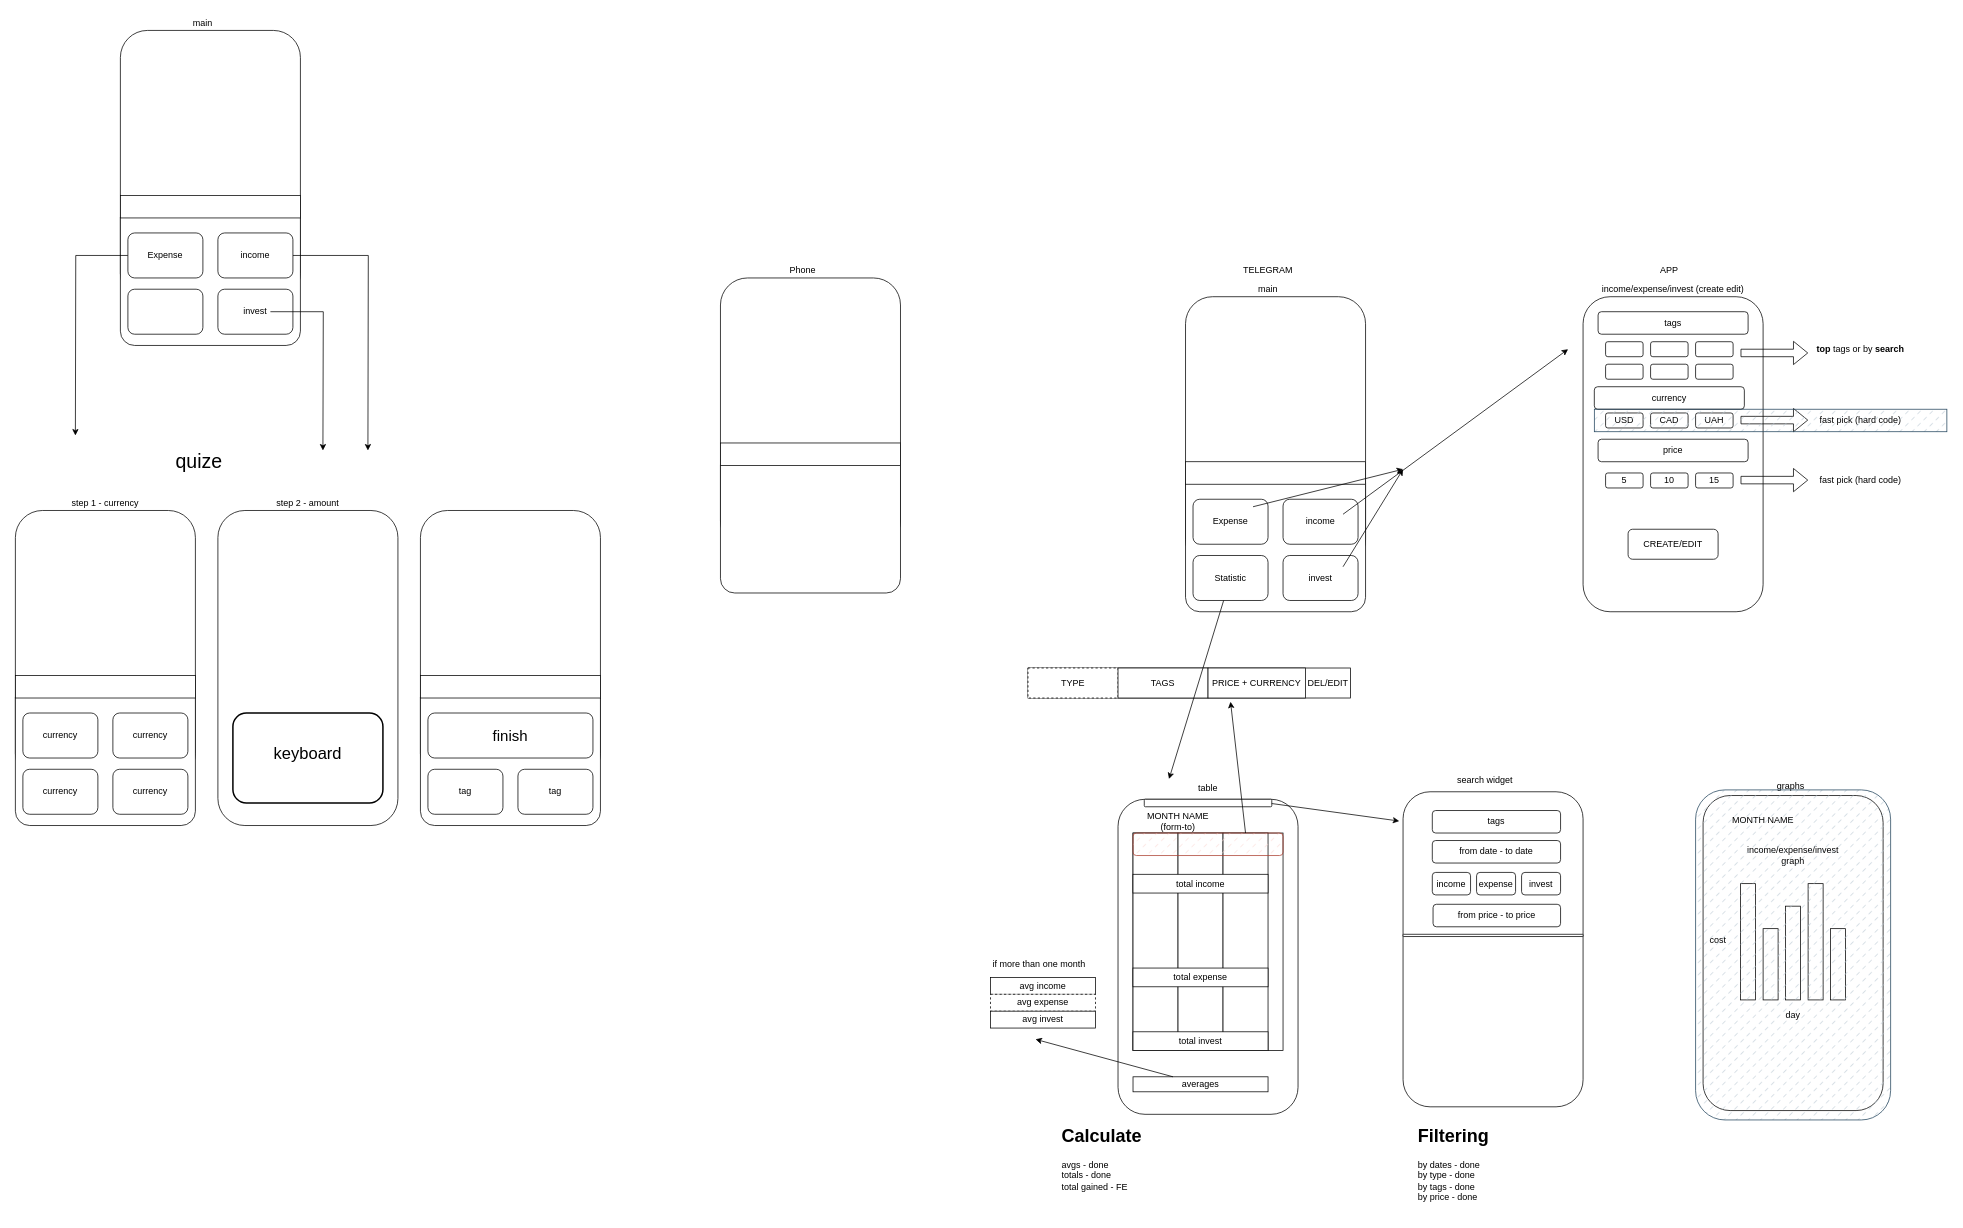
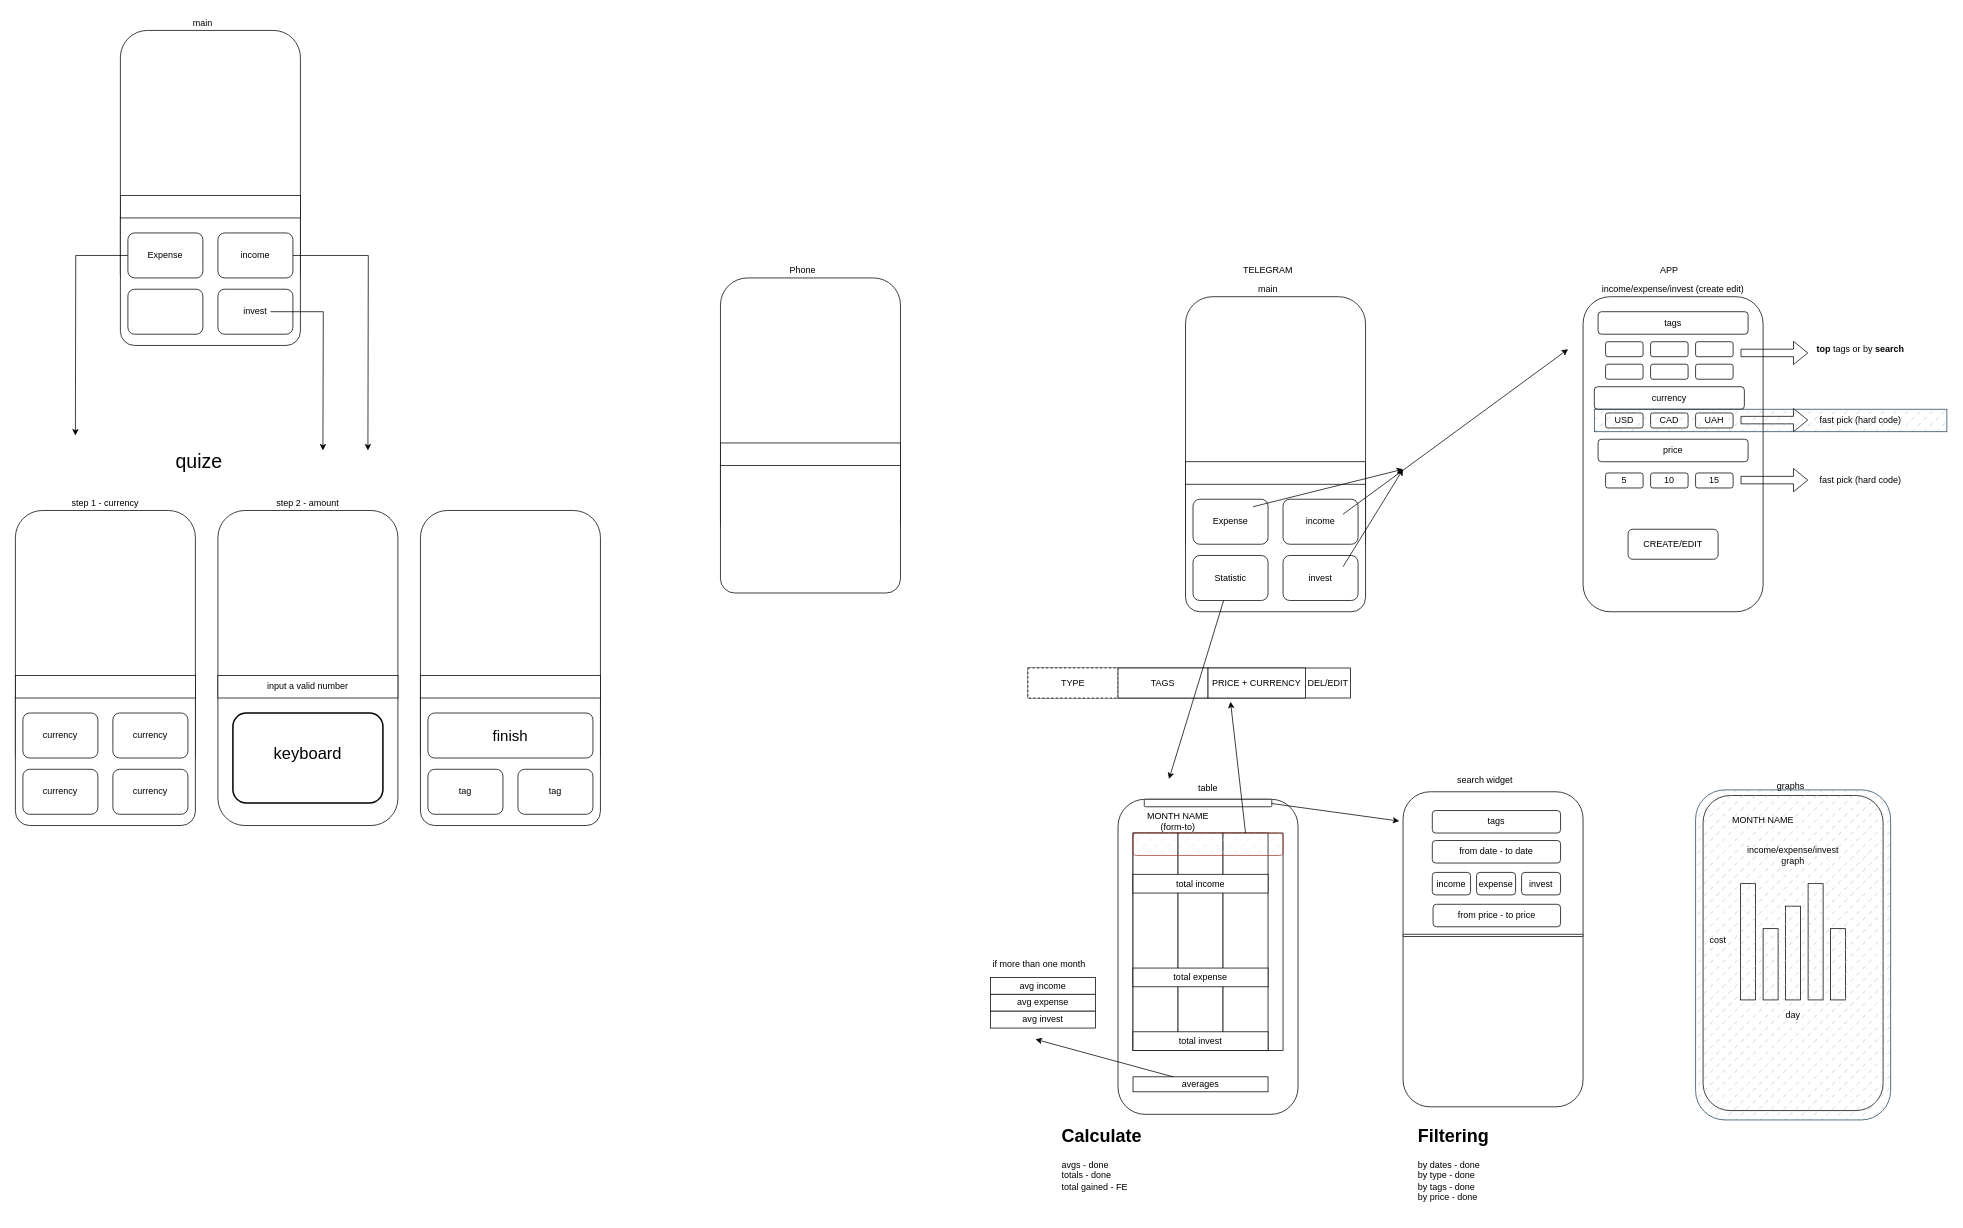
none -> (308, 687)
(1043, 1003) -> (1043, 1003)
